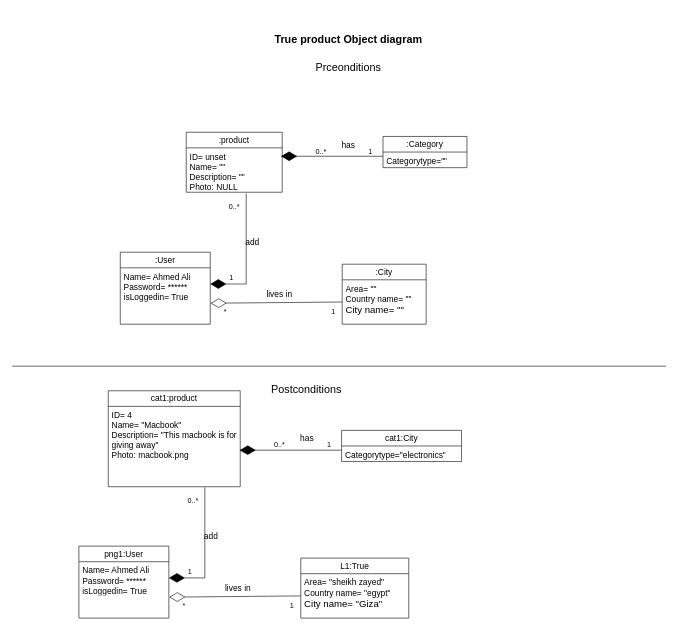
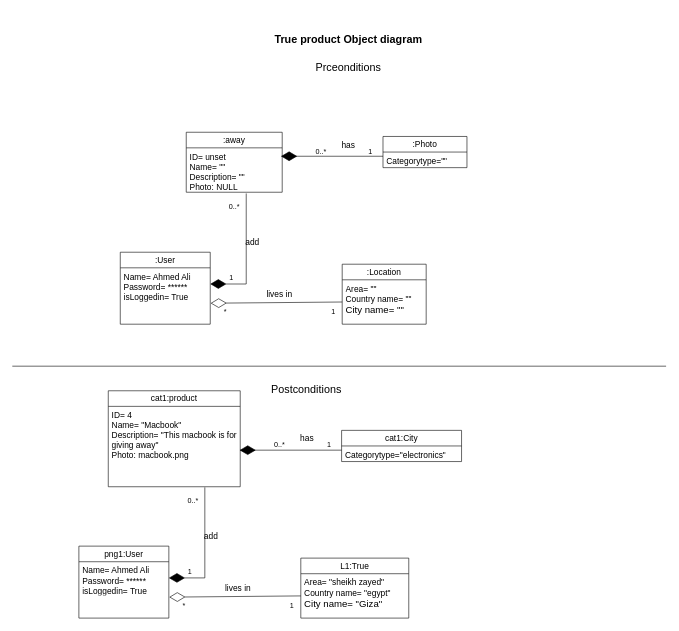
(234, 140) -> (234, 140)
(425, 144) -> (425, 144)
(384, 272) -> (384, 272)
